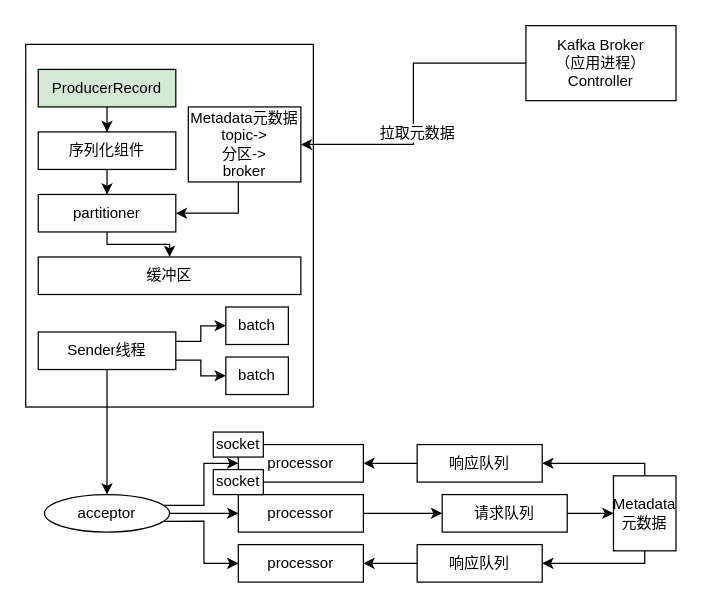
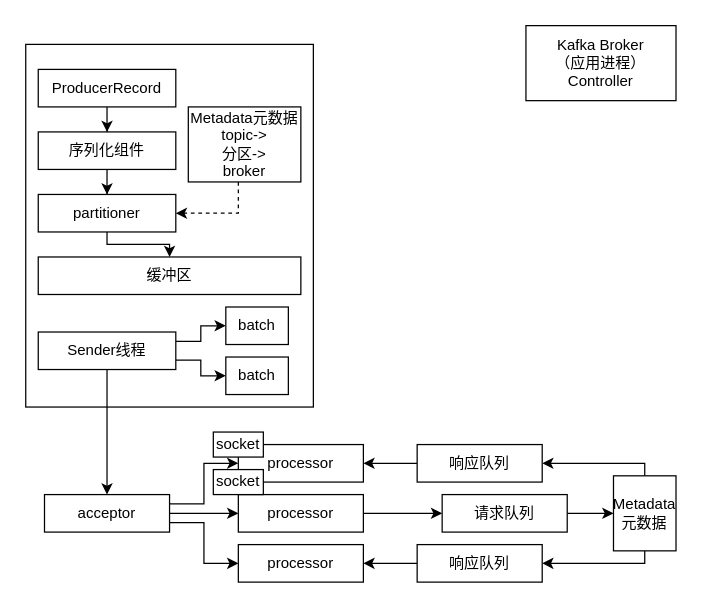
(107, 88) -> (107, 88)
(413, 99) -> none
(226, 213) -> (226, 213)
(107, 513) -> (107, 513)
